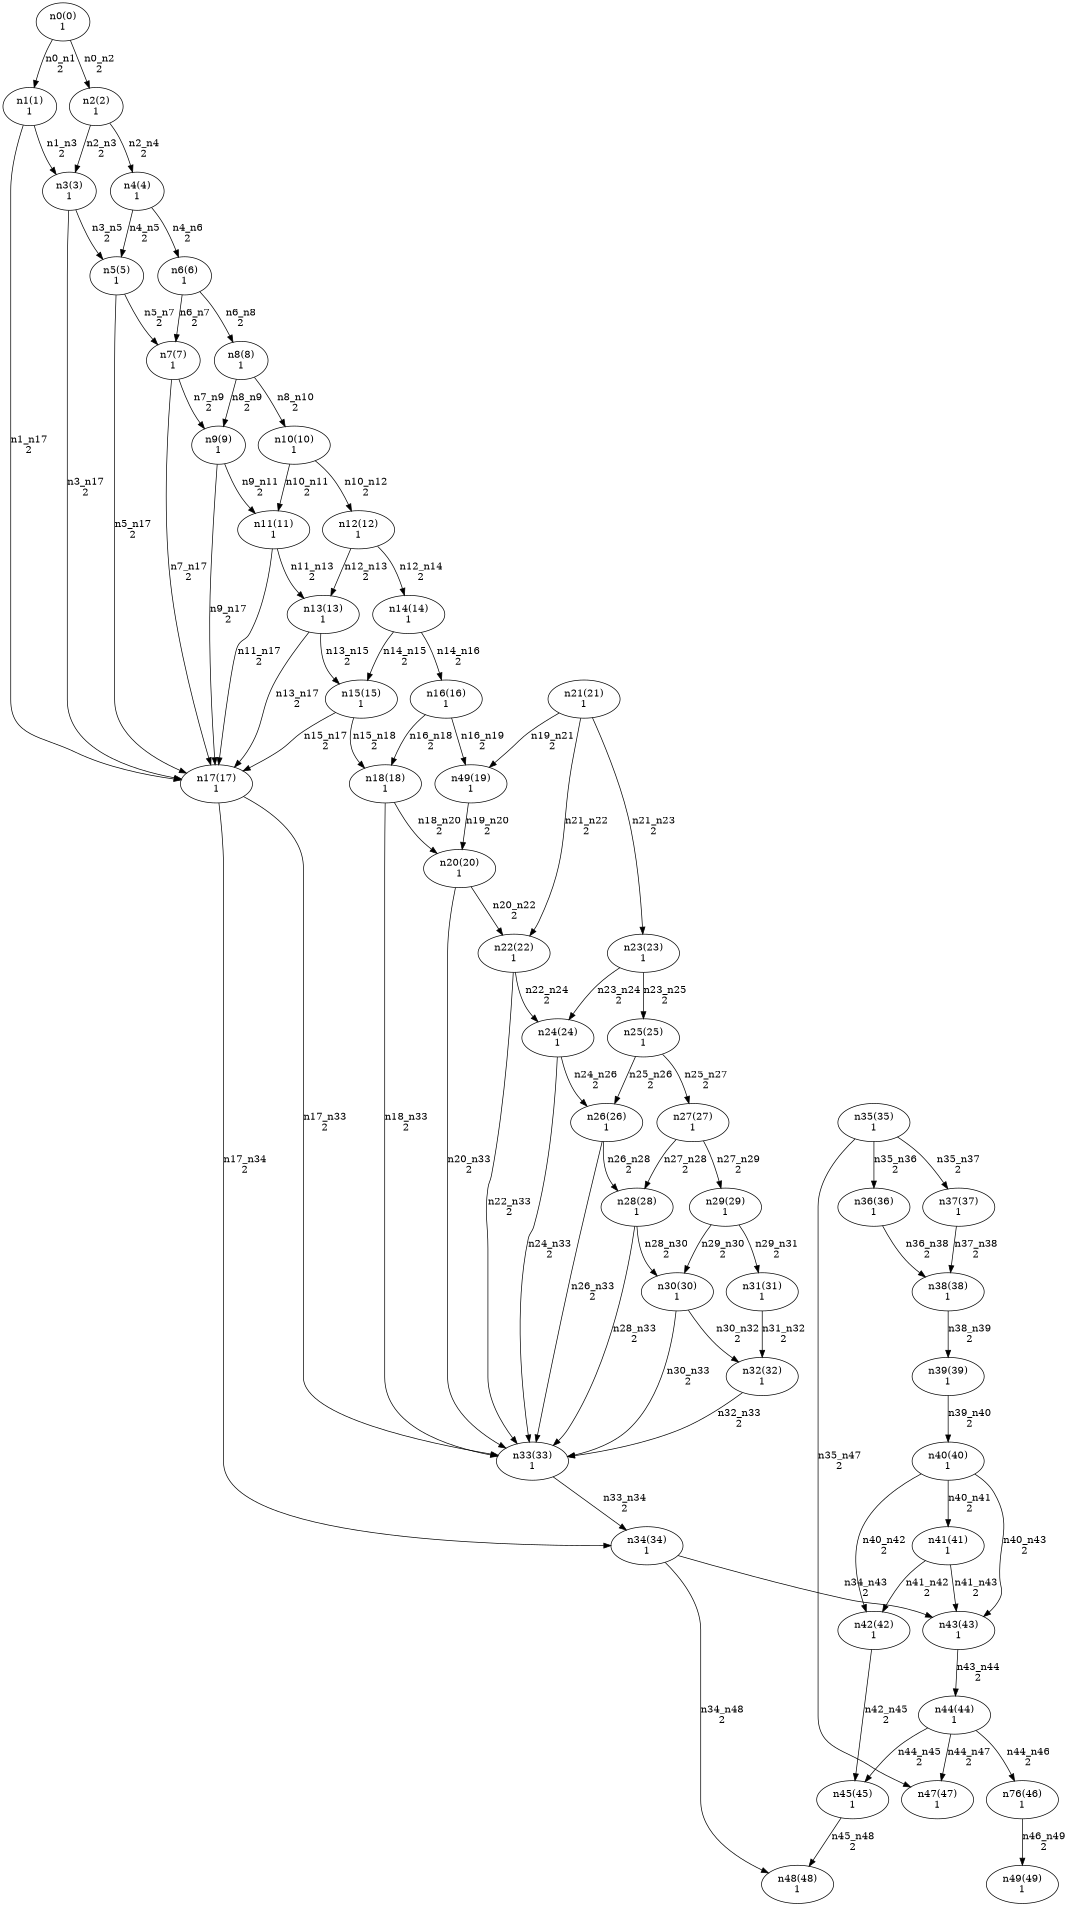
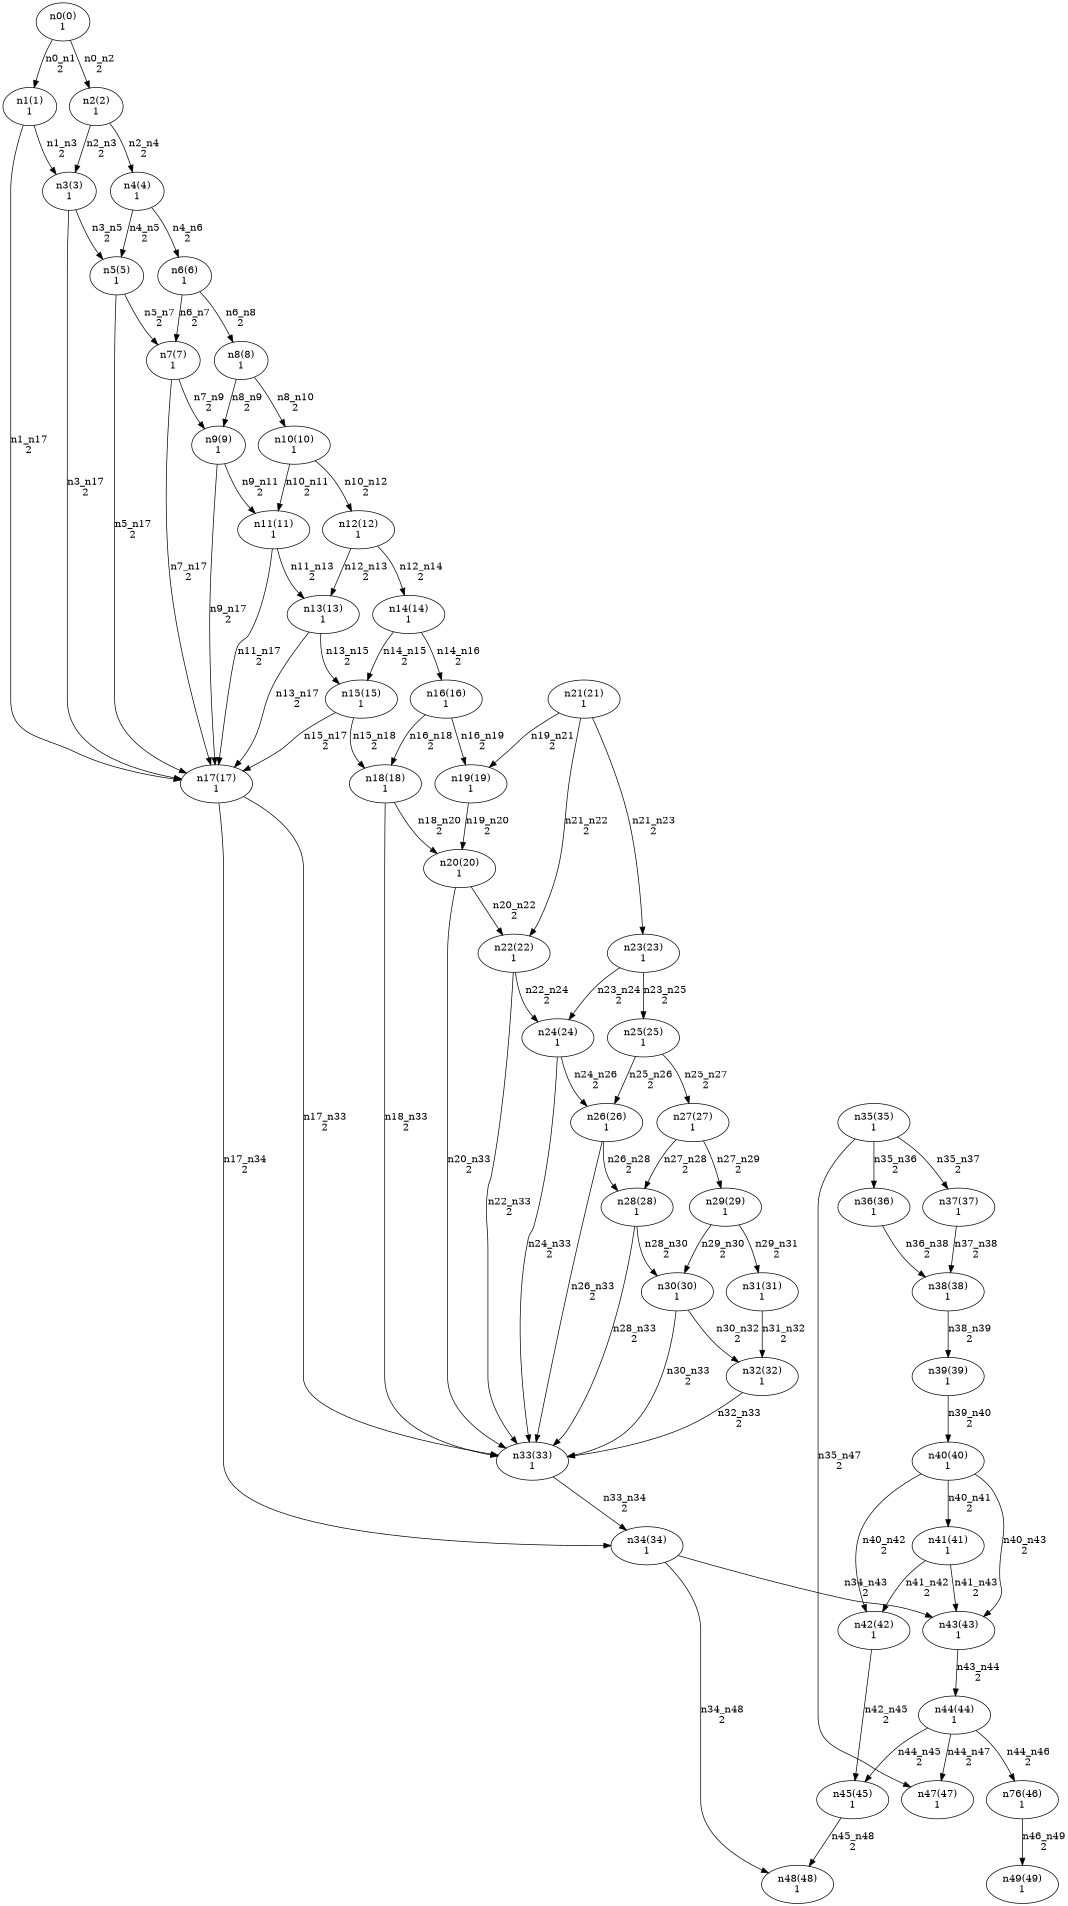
(471, 784) -> (471, 784)
